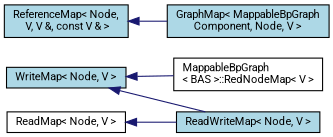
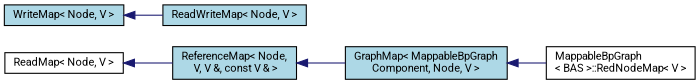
(156, 76) -> (532, 63)
(157, 122) -> (154, 63)
